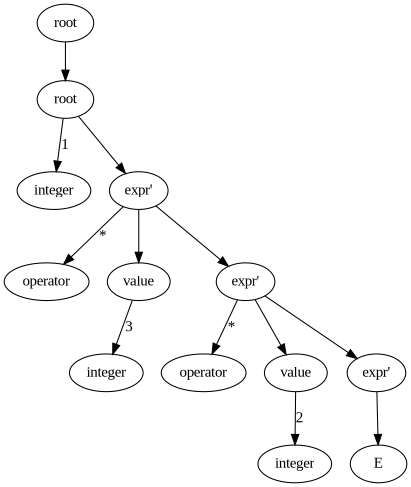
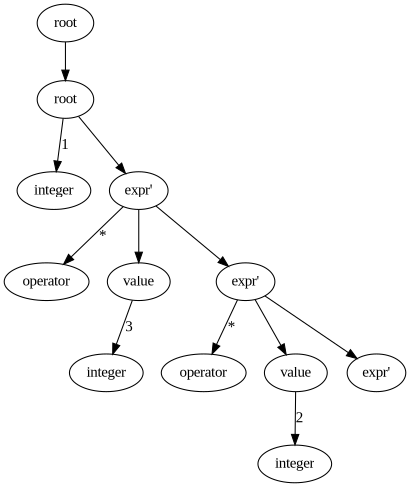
(379, 464) -> none
